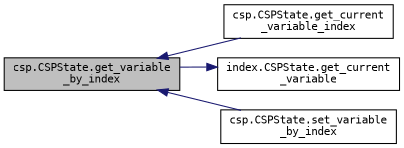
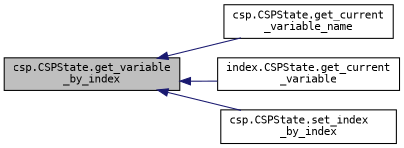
(309, 22) -> (309, 22)
(193, 67) -> (204, 81)
(309, 127) -> (309, 127)
